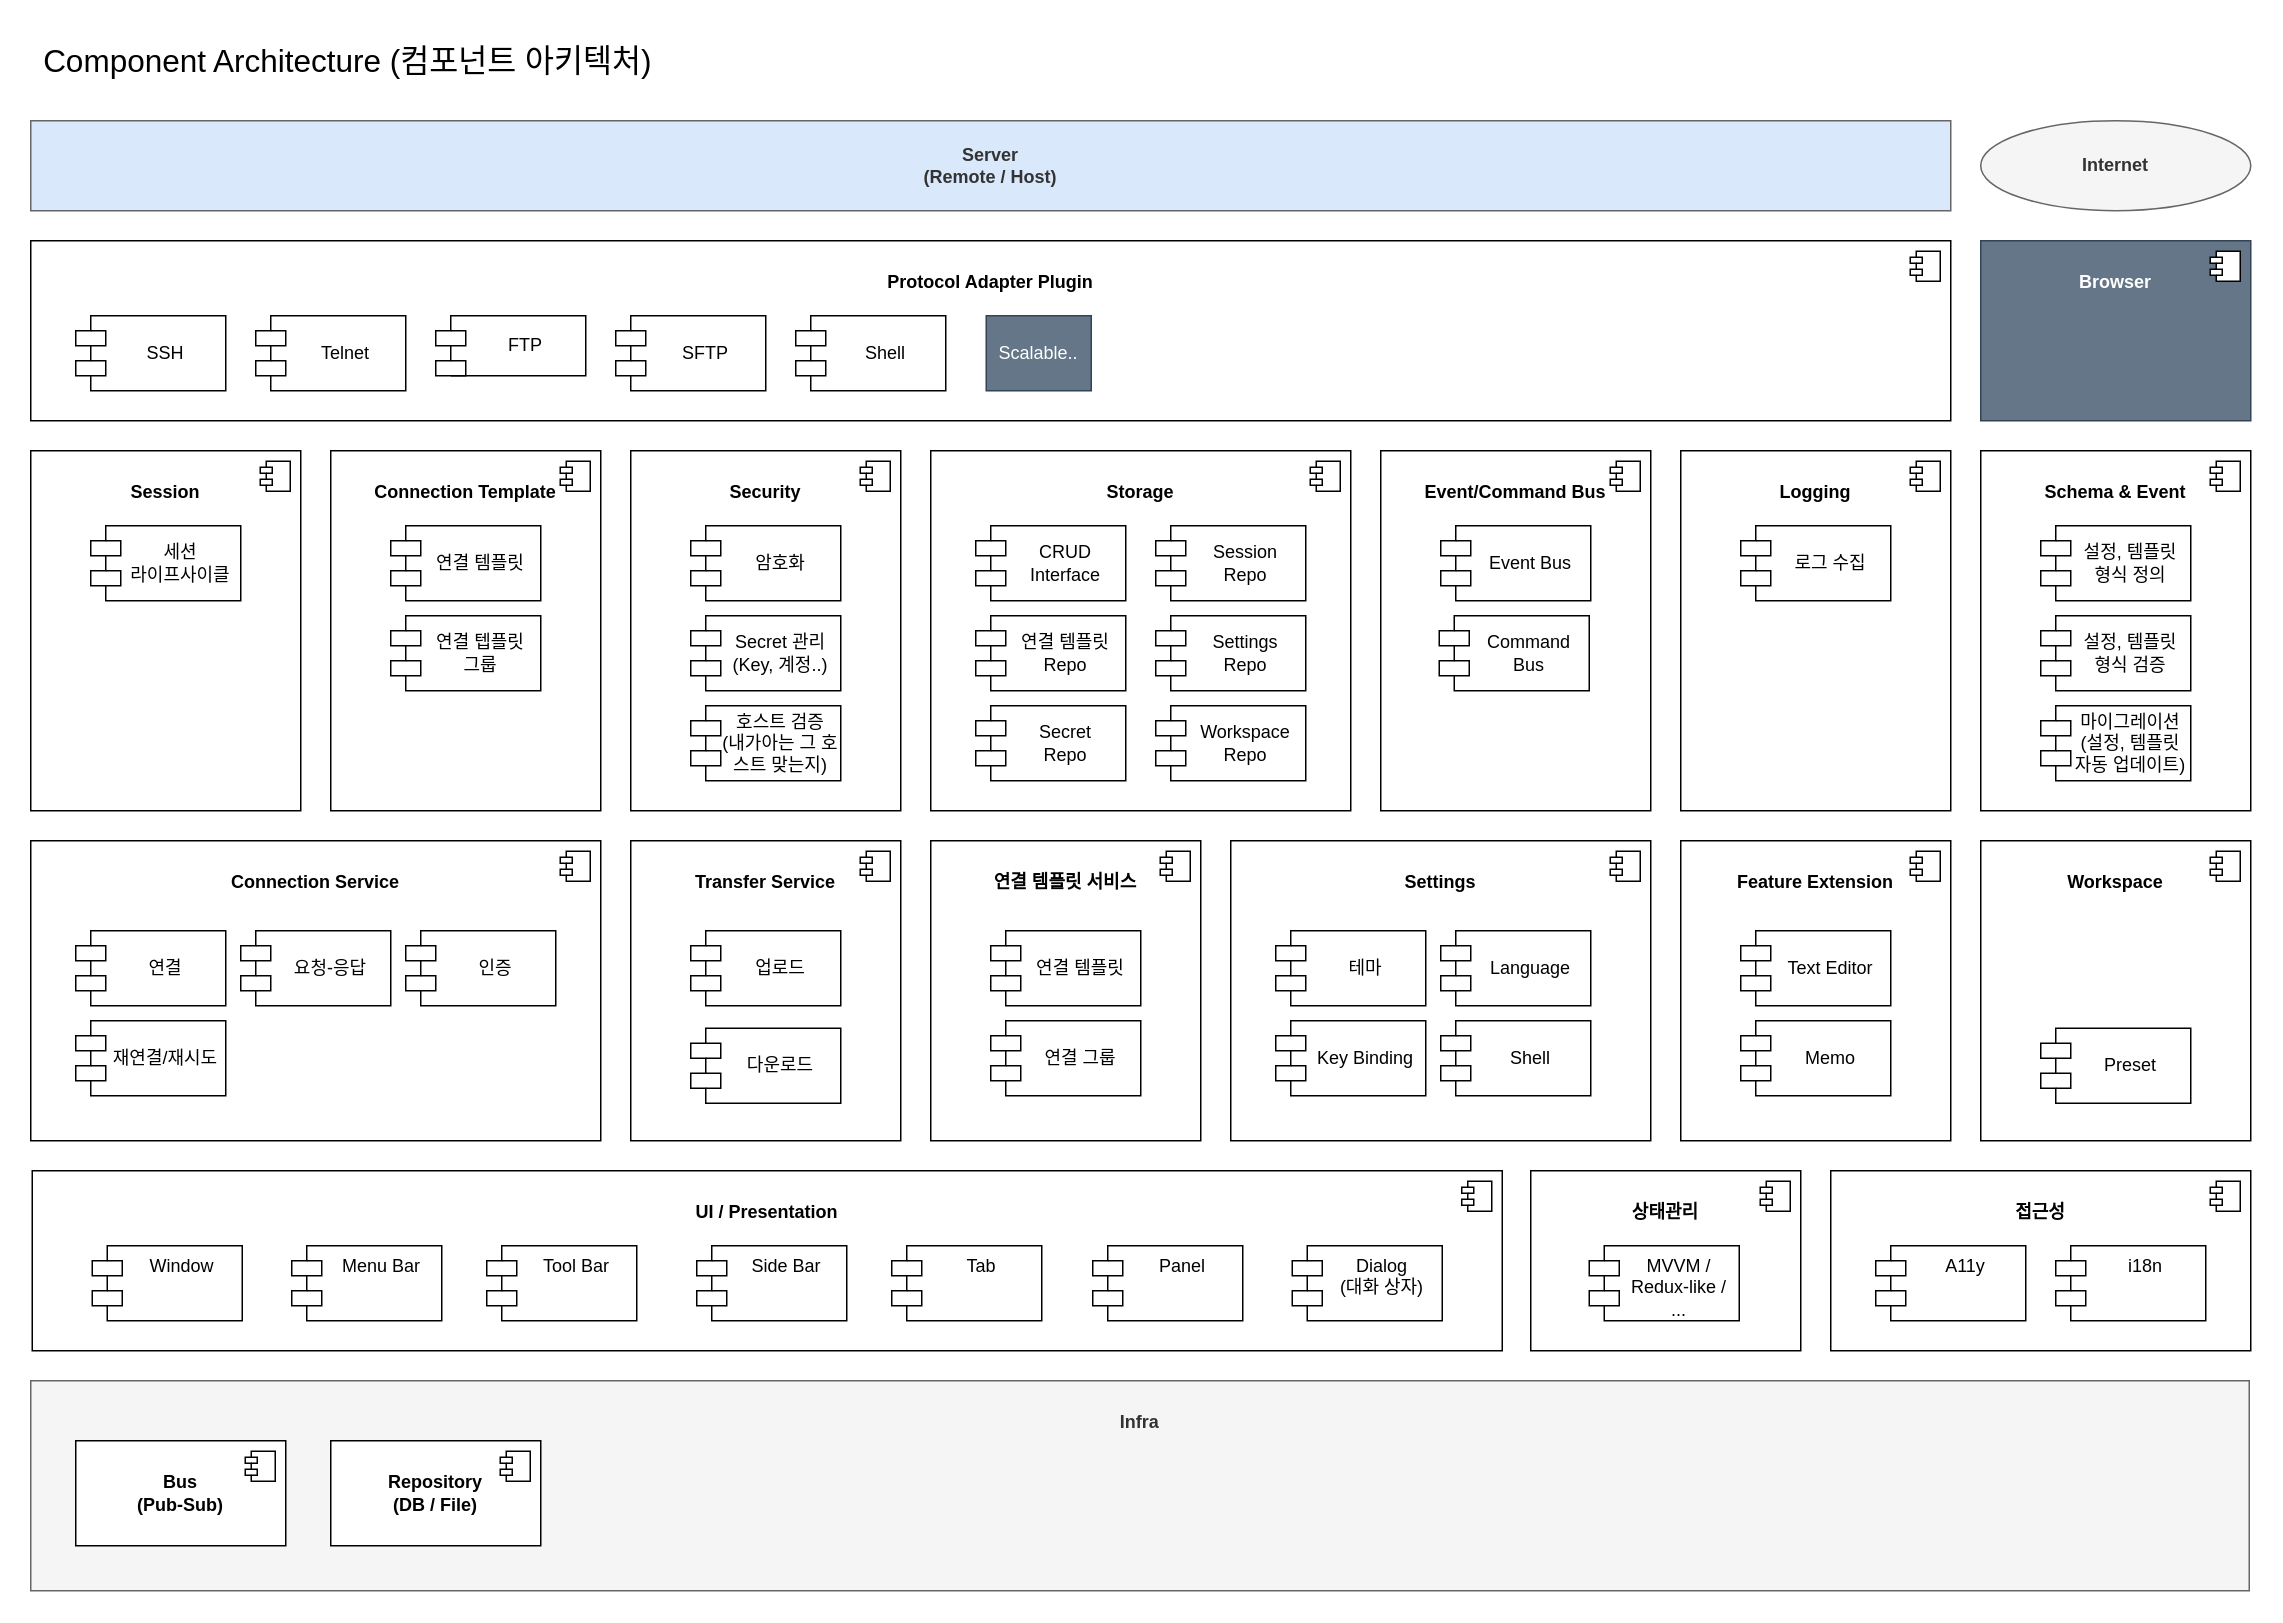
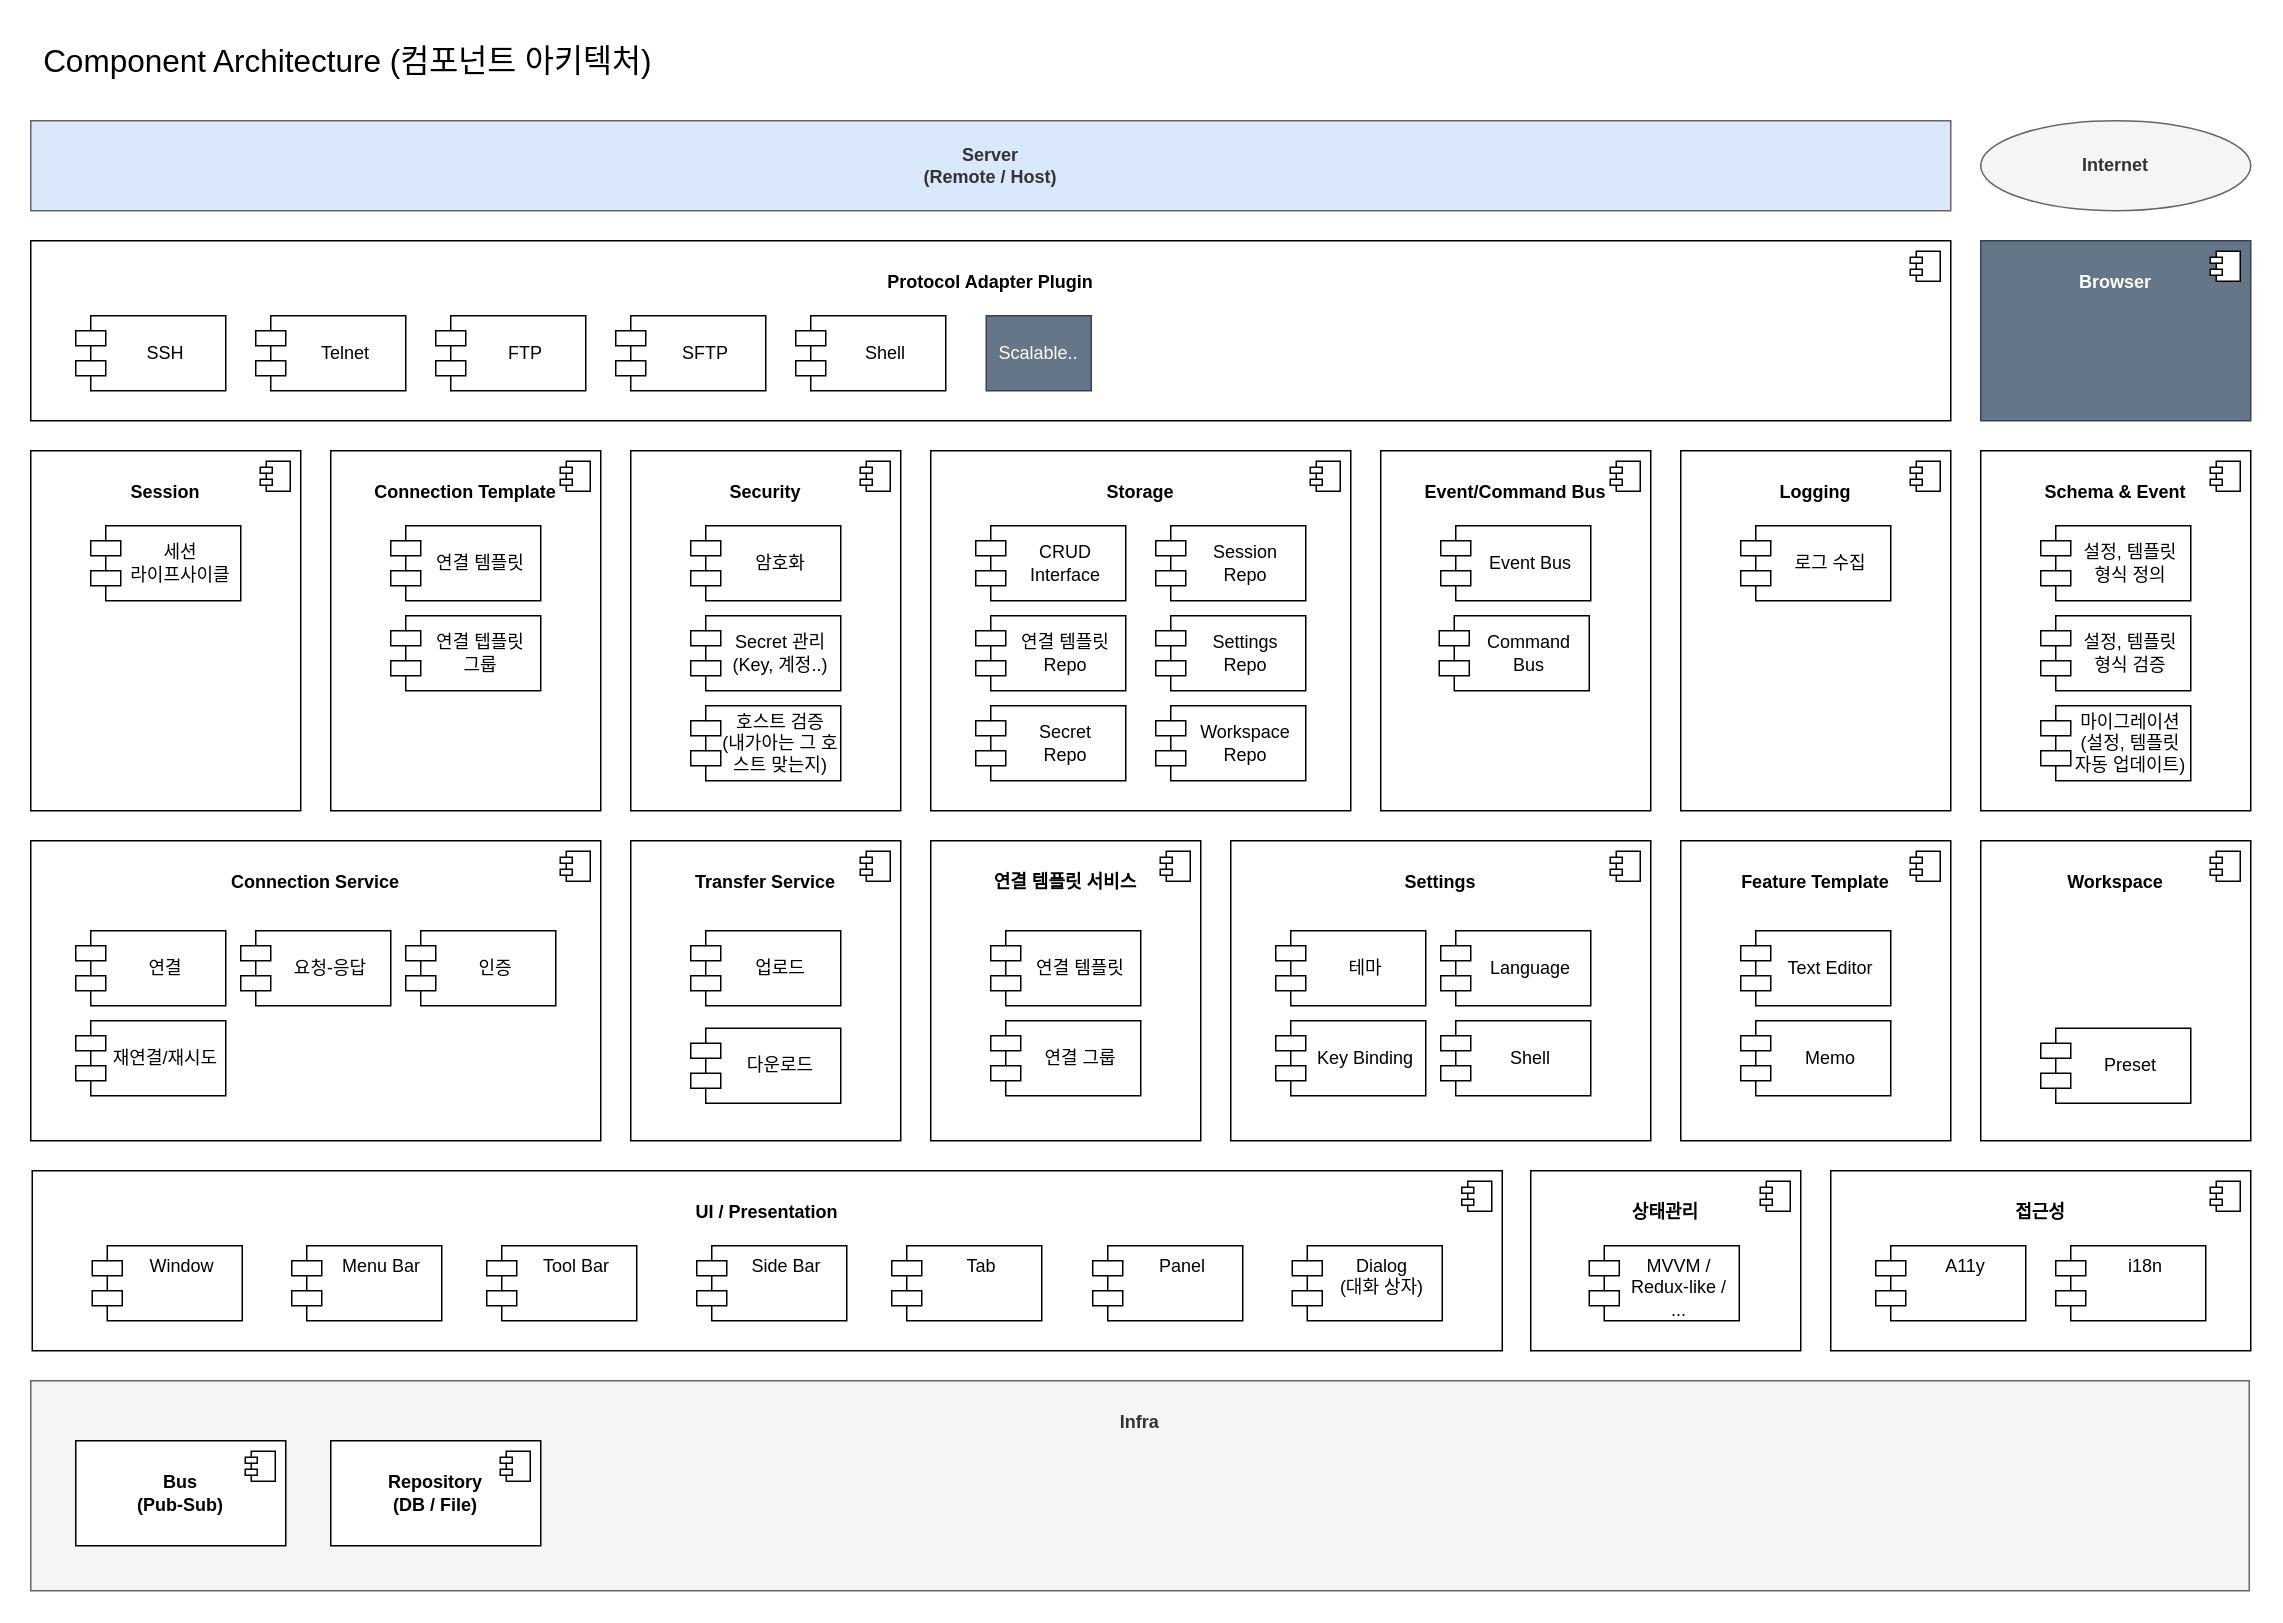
(511, 346) -> (511, 353)
(1816, 862) -> (1816, 862)
